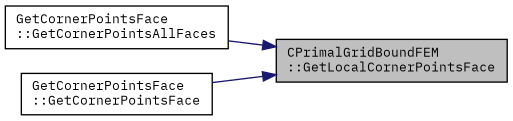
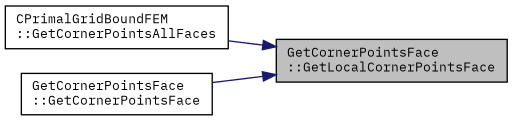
(117, 27) -> (117, 27)
(392, 61) -> (392, 61)
